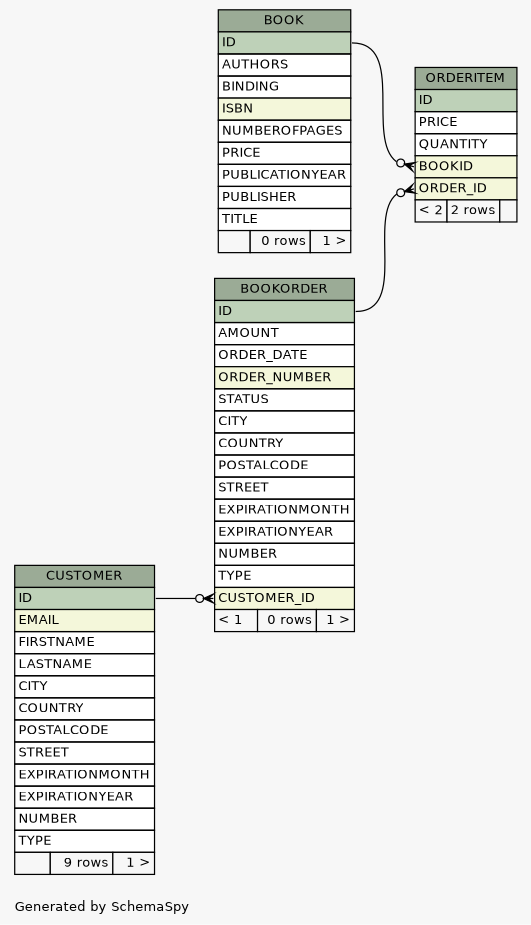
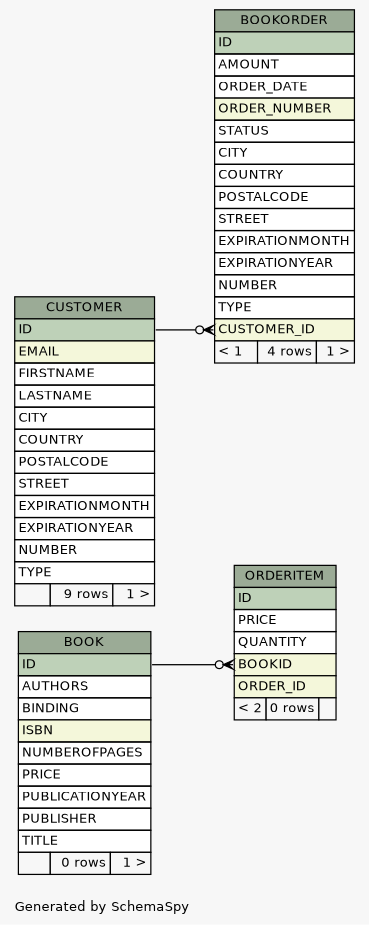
(473, 210) -> (292, 708)
(385, 259) -> none
(290, 620) -> (290, 351)
